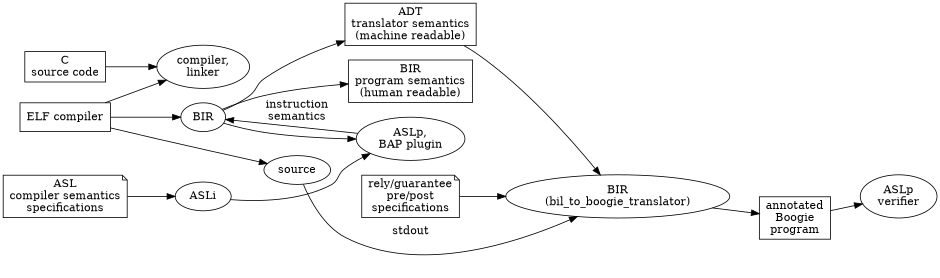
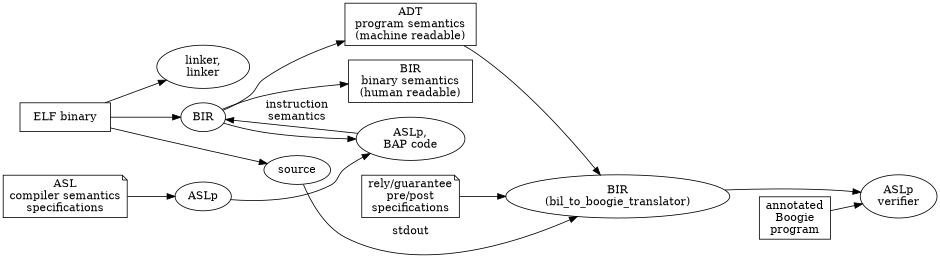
(411, 24) -> (411, 24)
(65, 67) -> none
(203, 67) -> (203, 67)
(411, 81) -> (411, 81)
(65, 117) -> (65, 117)
(411, 139) -> (411, 139)
(203, 196) -> (203, 196)
(732, 210) -> (789, 189)
